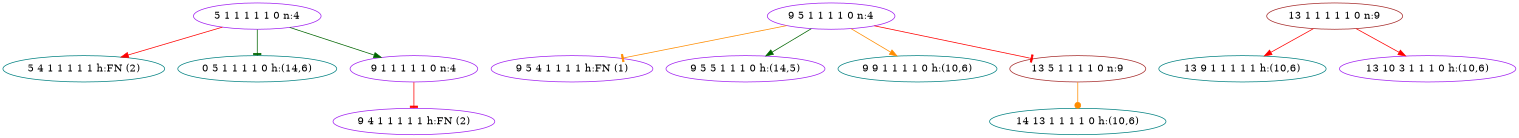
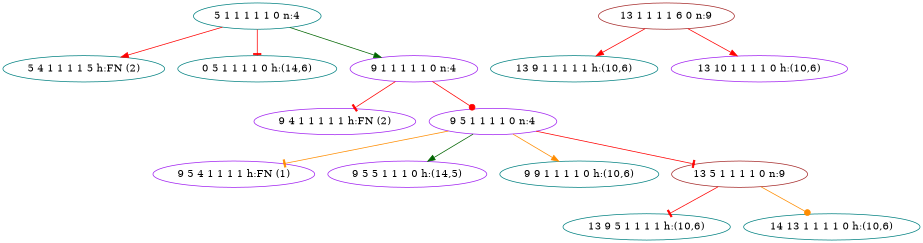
(257, 16) -> (257, 16)
(1335, 16) -> (666, 16)
(257, 41) -> (257, 41)
(84, 69) -> (84, 69)
(1428, 69) -> (759, 69)
none -> (451, 94)
none -> (647, 227)
